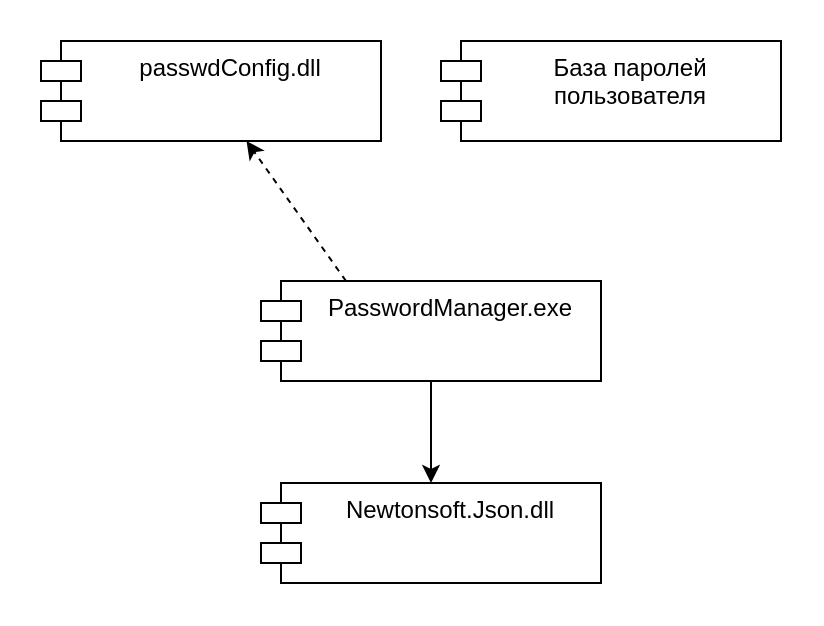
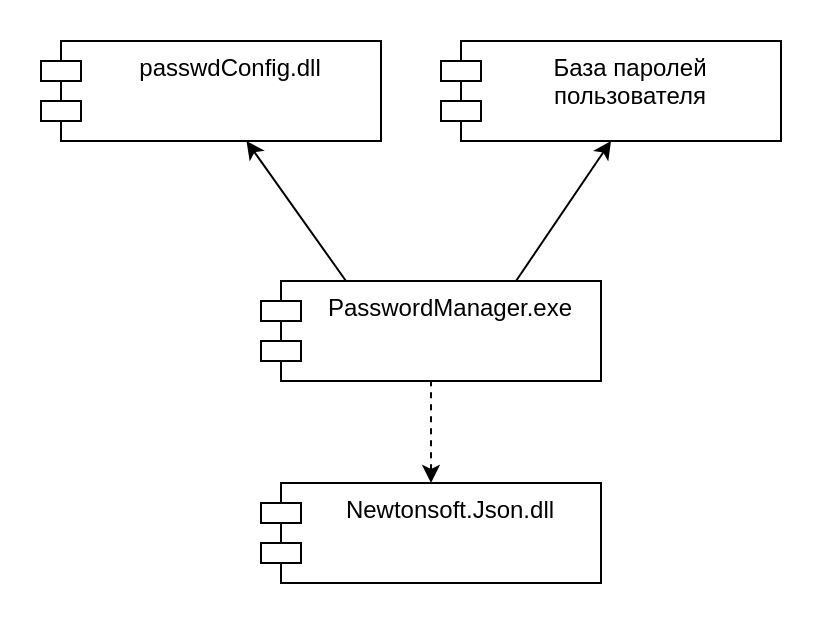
(299, 215) -> (299, 215)
none -> (560, 216)
(431, 425) -> (431, 425)
